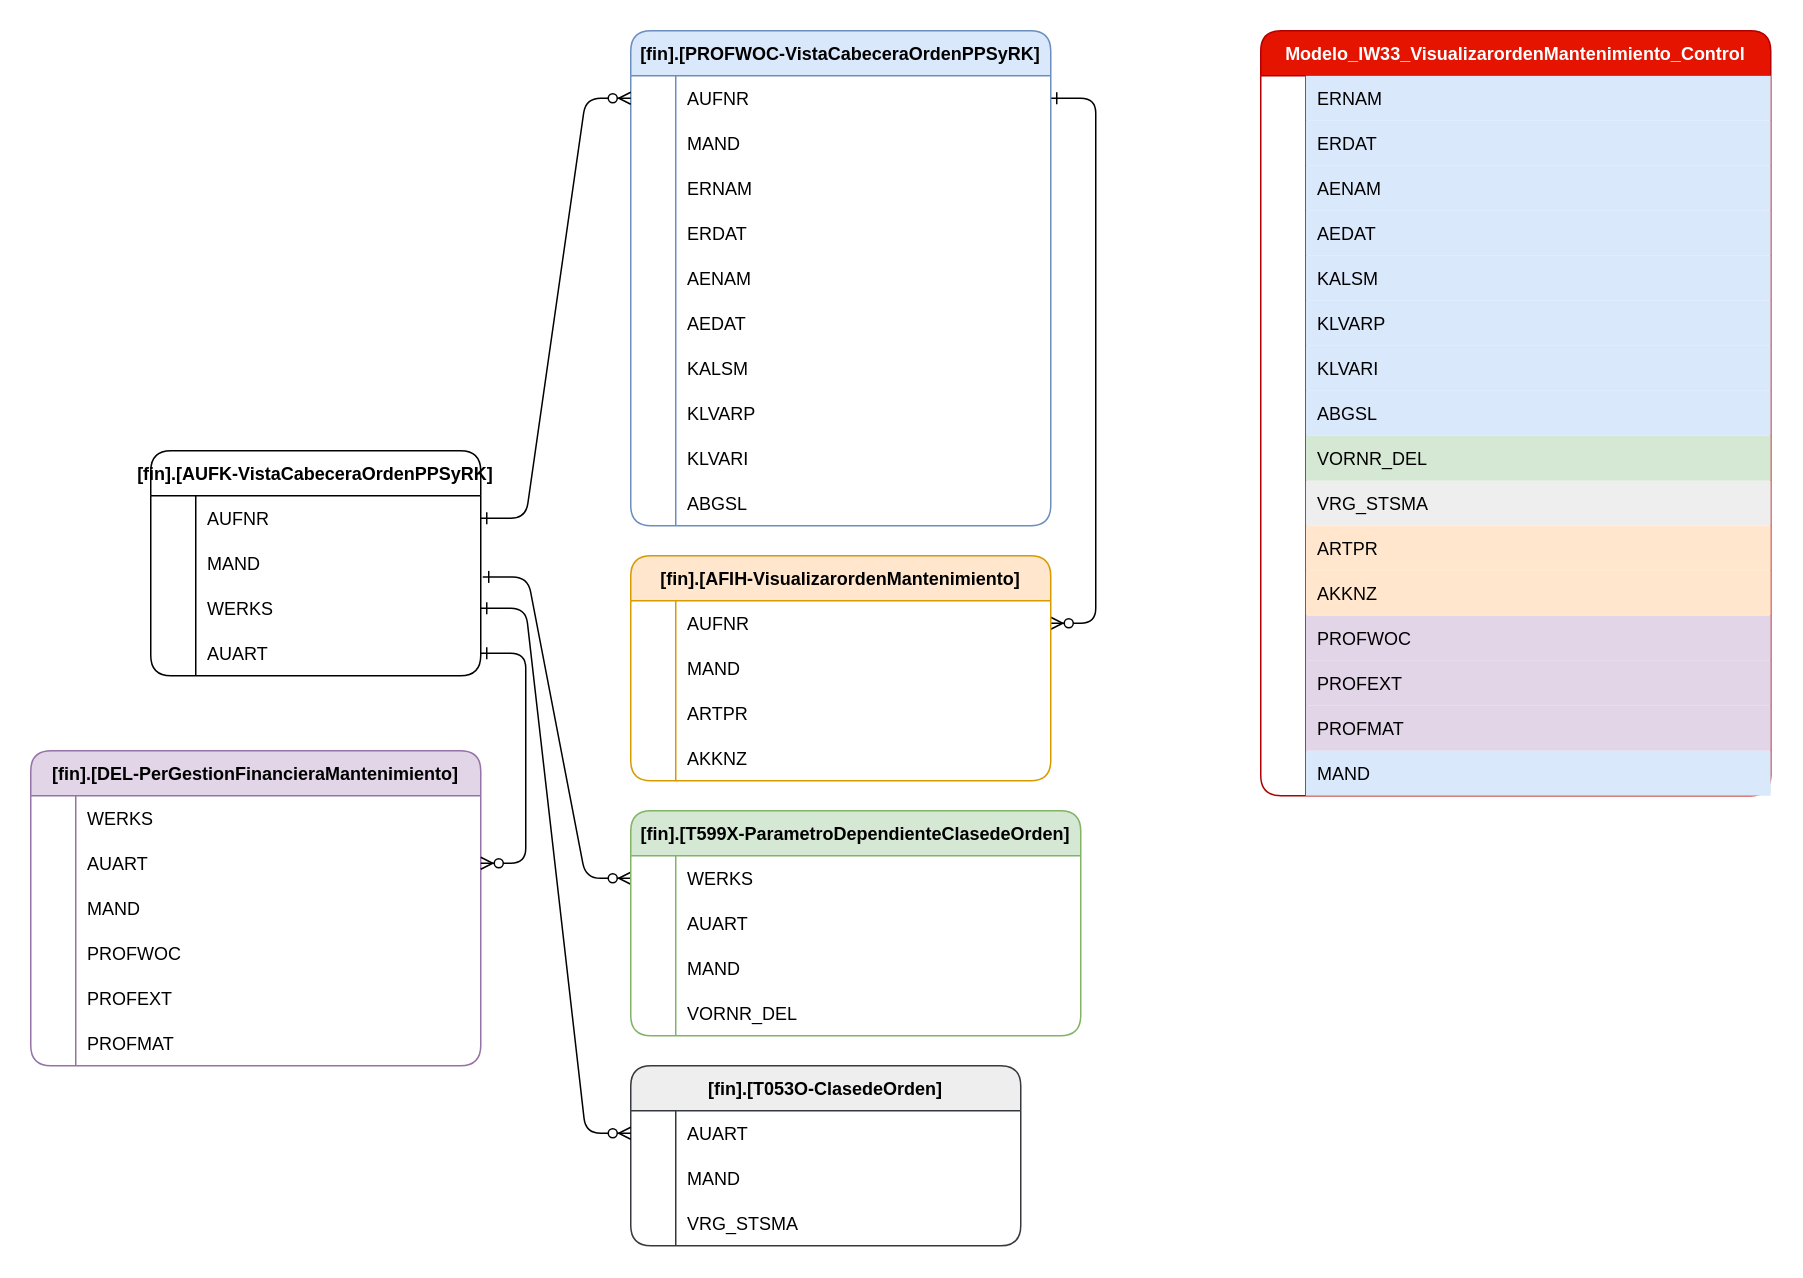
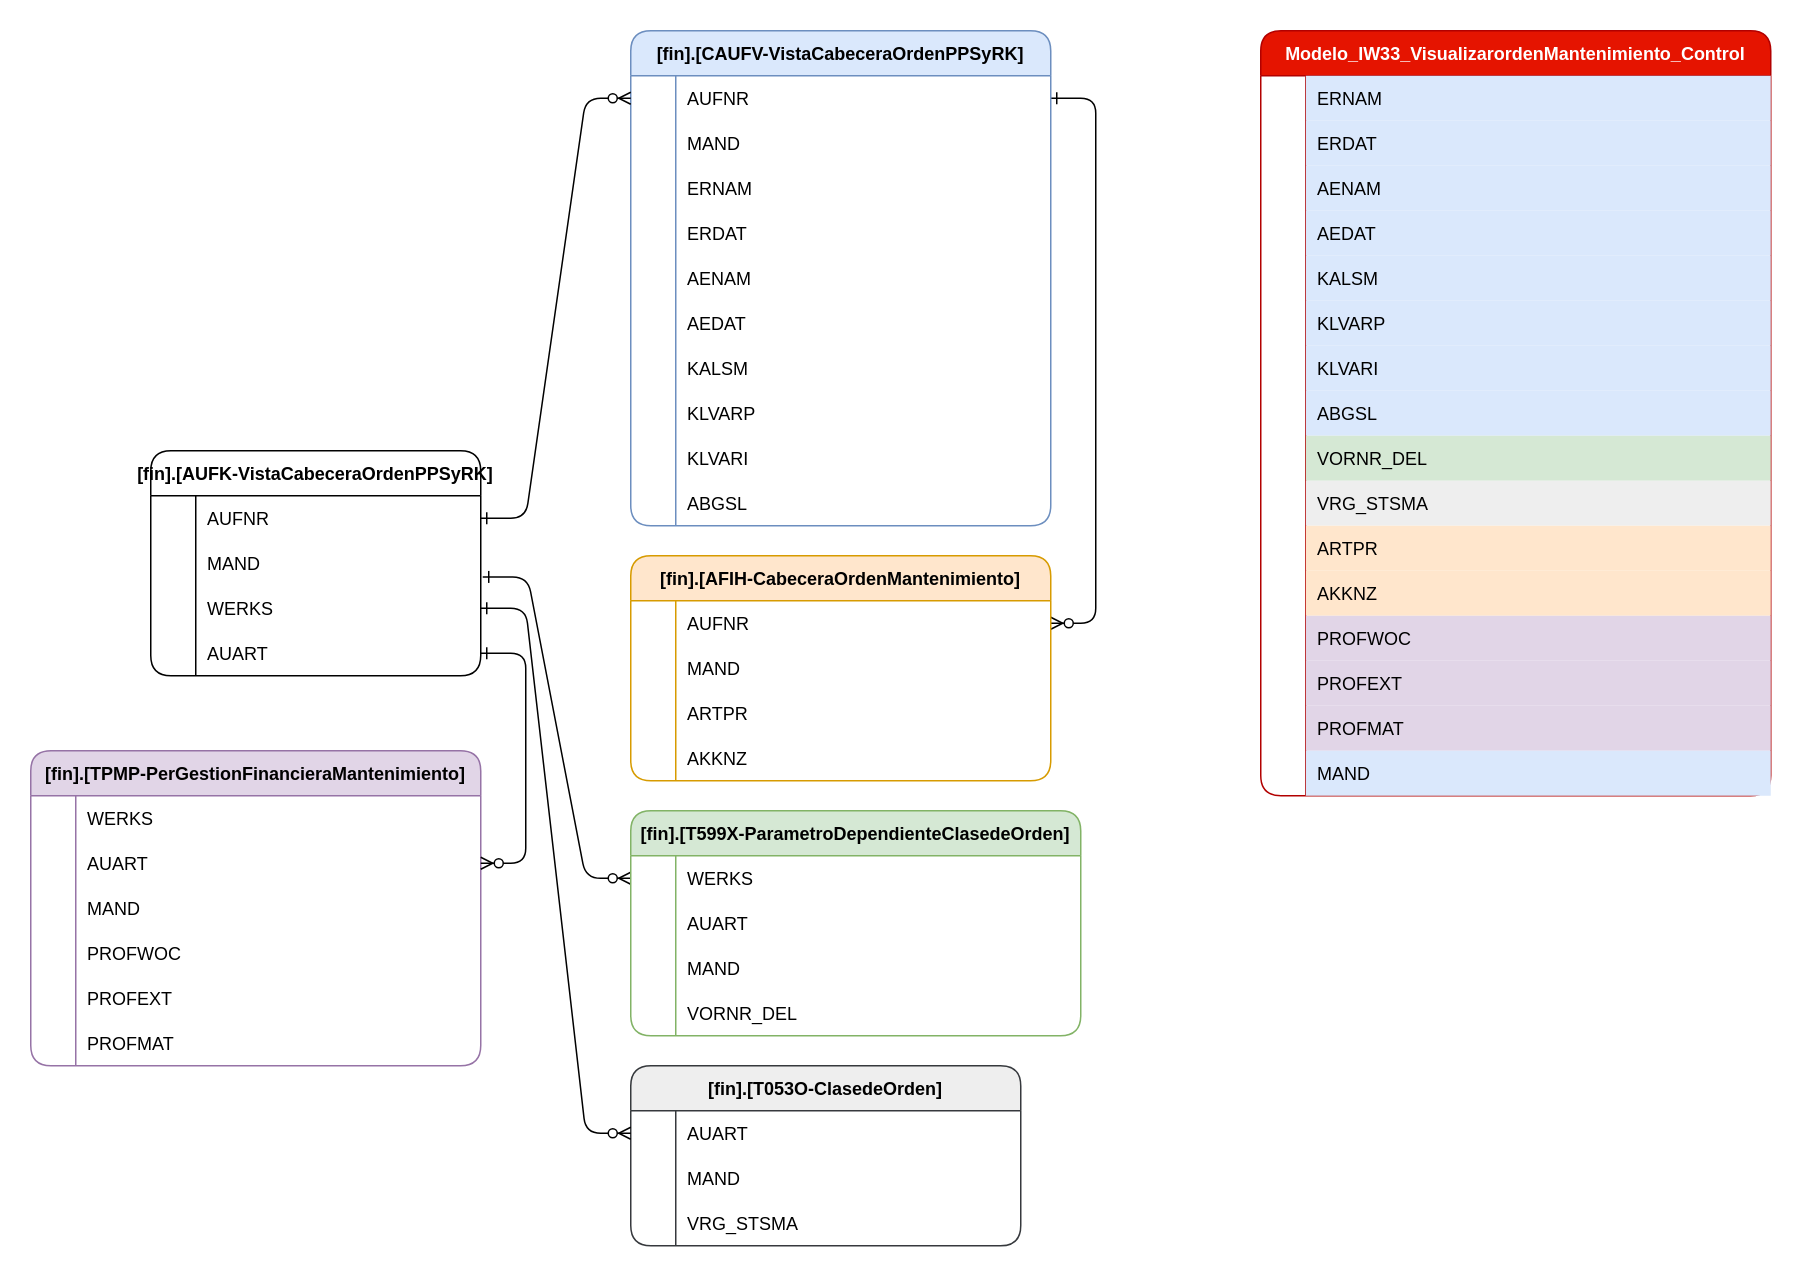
(840, 54) -> (840, 54)
(840, 579) -> (840, 579)
(255, 774) -> (255, 774)
